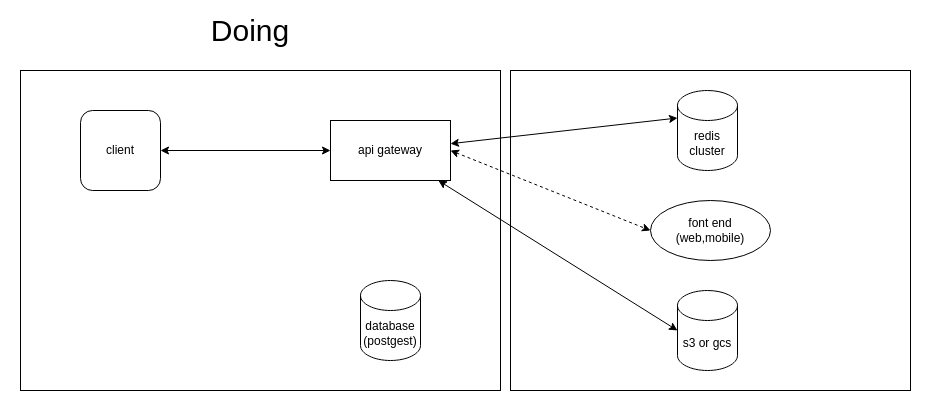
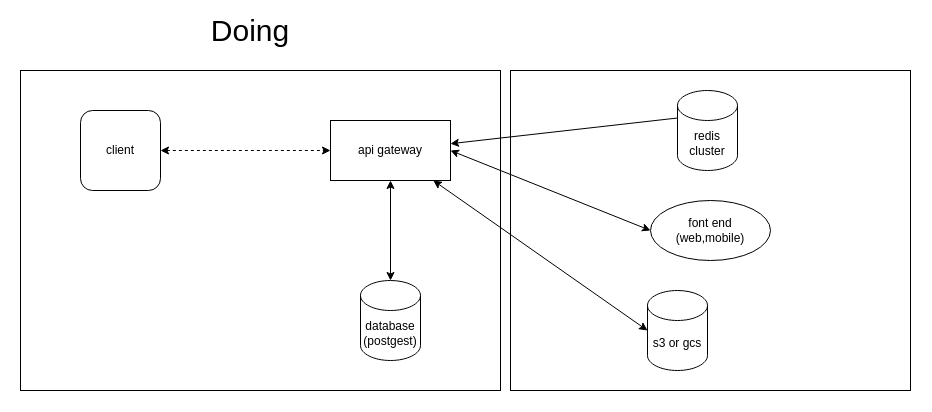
(669, 119) -> (672, 119)
(246, 151) -> (246, 151)
(551, 191) -> (551, 191)
none -> (391, 231)
(708, 331) -> (678, 331)
